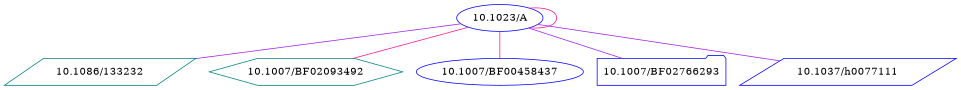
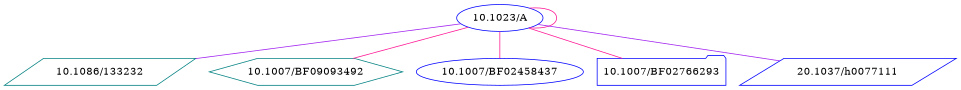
(576, 43) -> (576, 43)
(306, 72) -> (306, 72)
(500, 72) -> (500, 72)
(848, 72) -> (848, 72)
